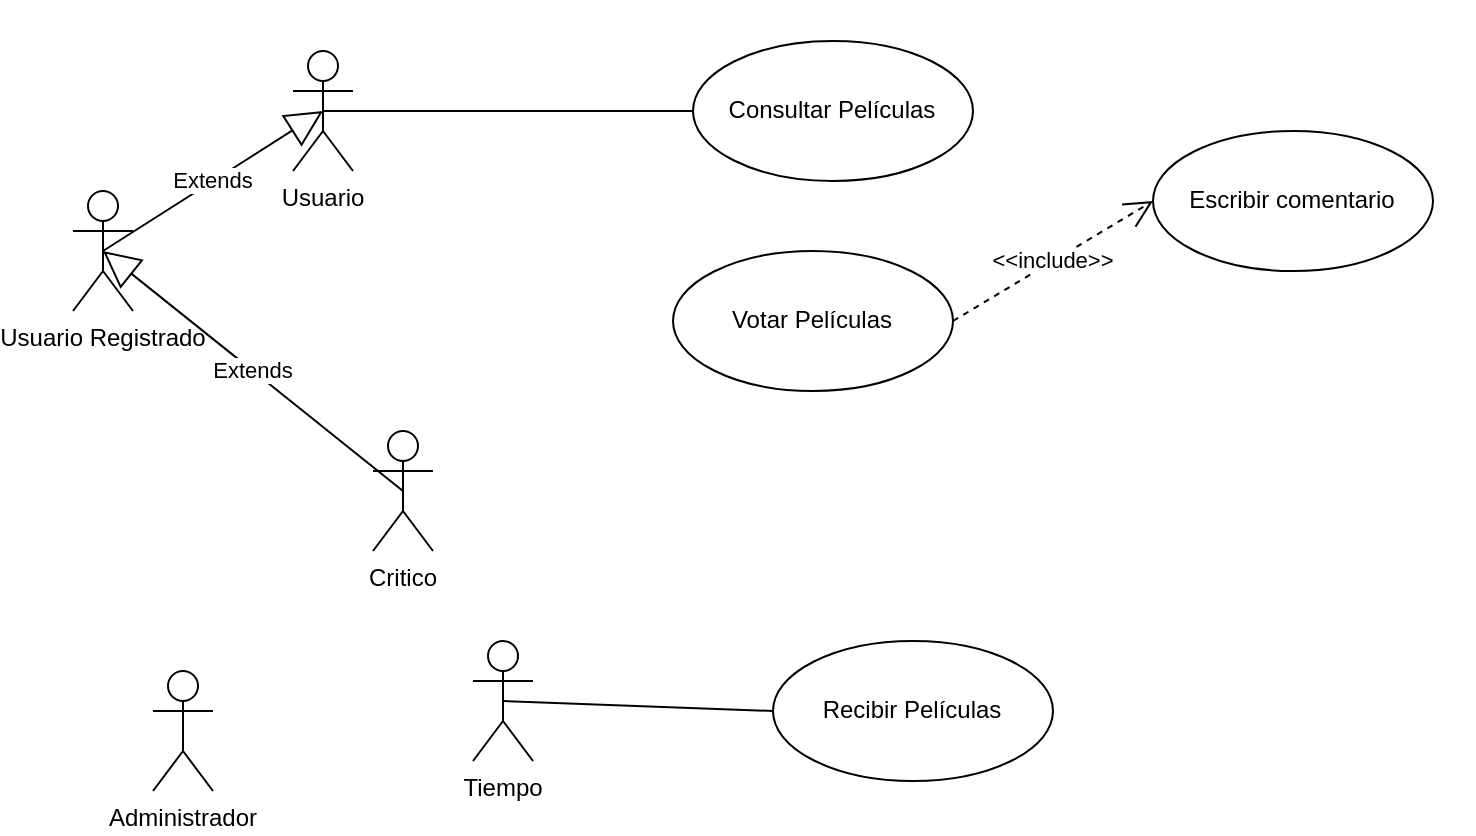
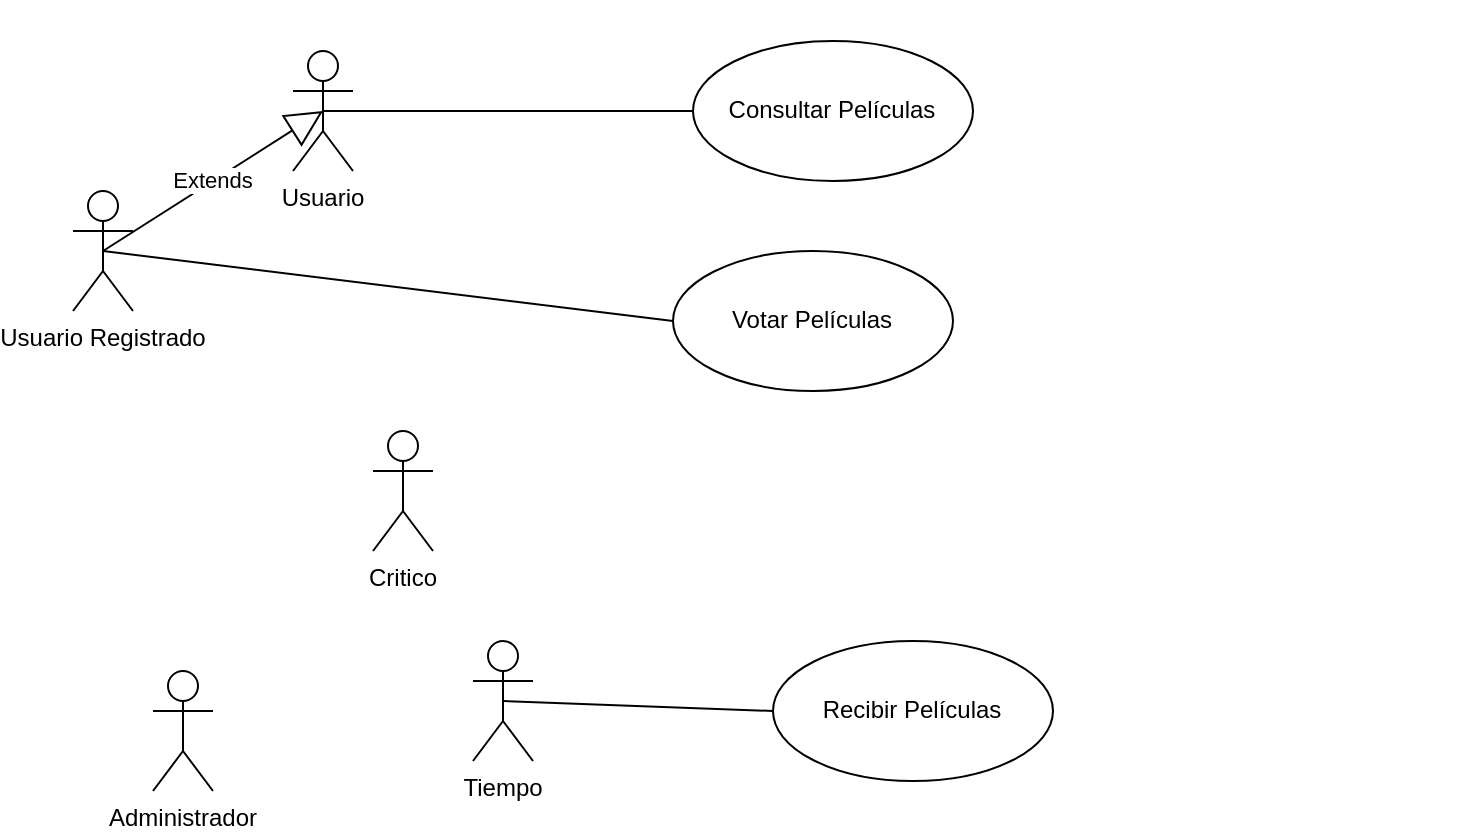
(1293, 201) -> none
(1093, 237) -> none
none -> (390, 286)
(253, 371) -> none
